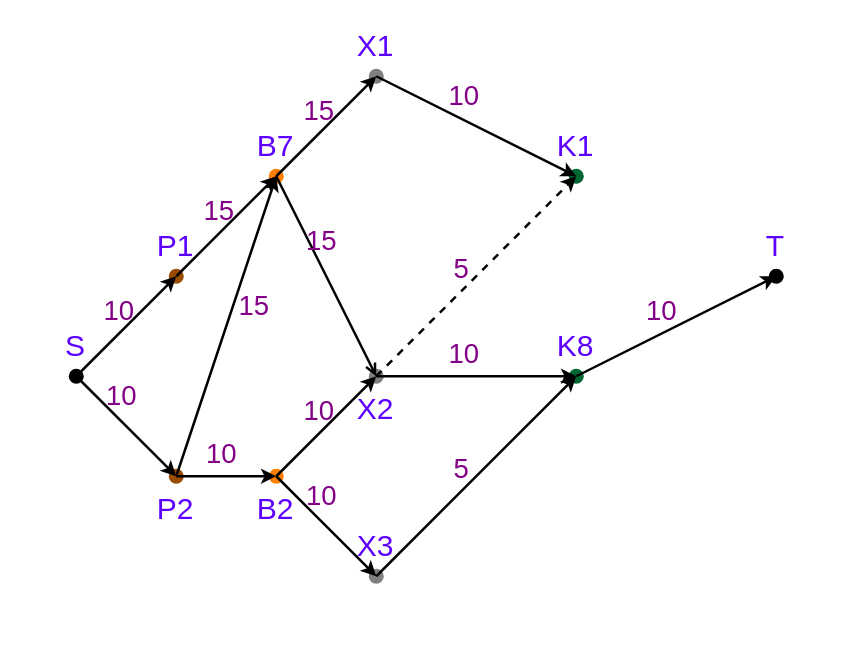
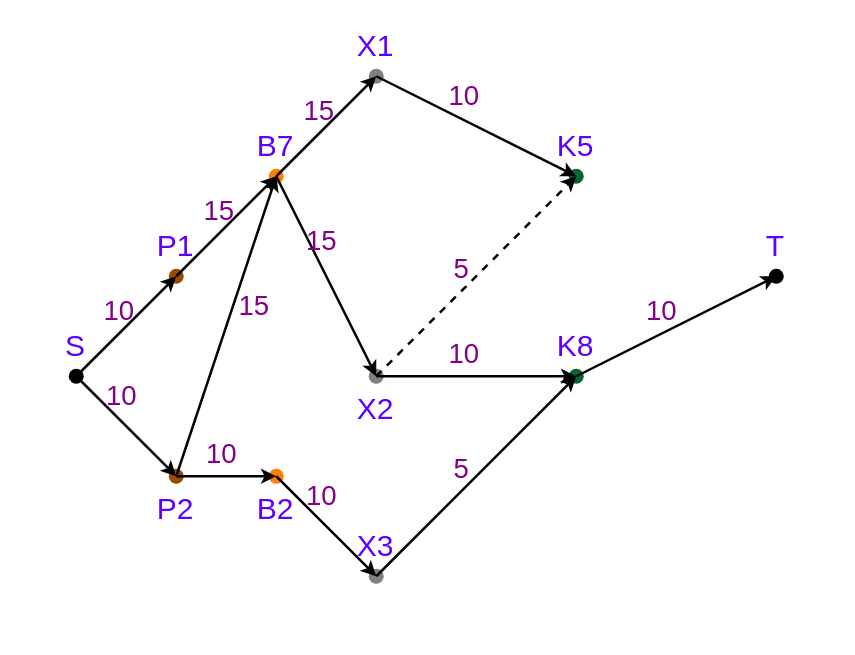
(575, 146) -> (575, 146)
(371, 366) -> (371, 365)
(322, 430) -> none
